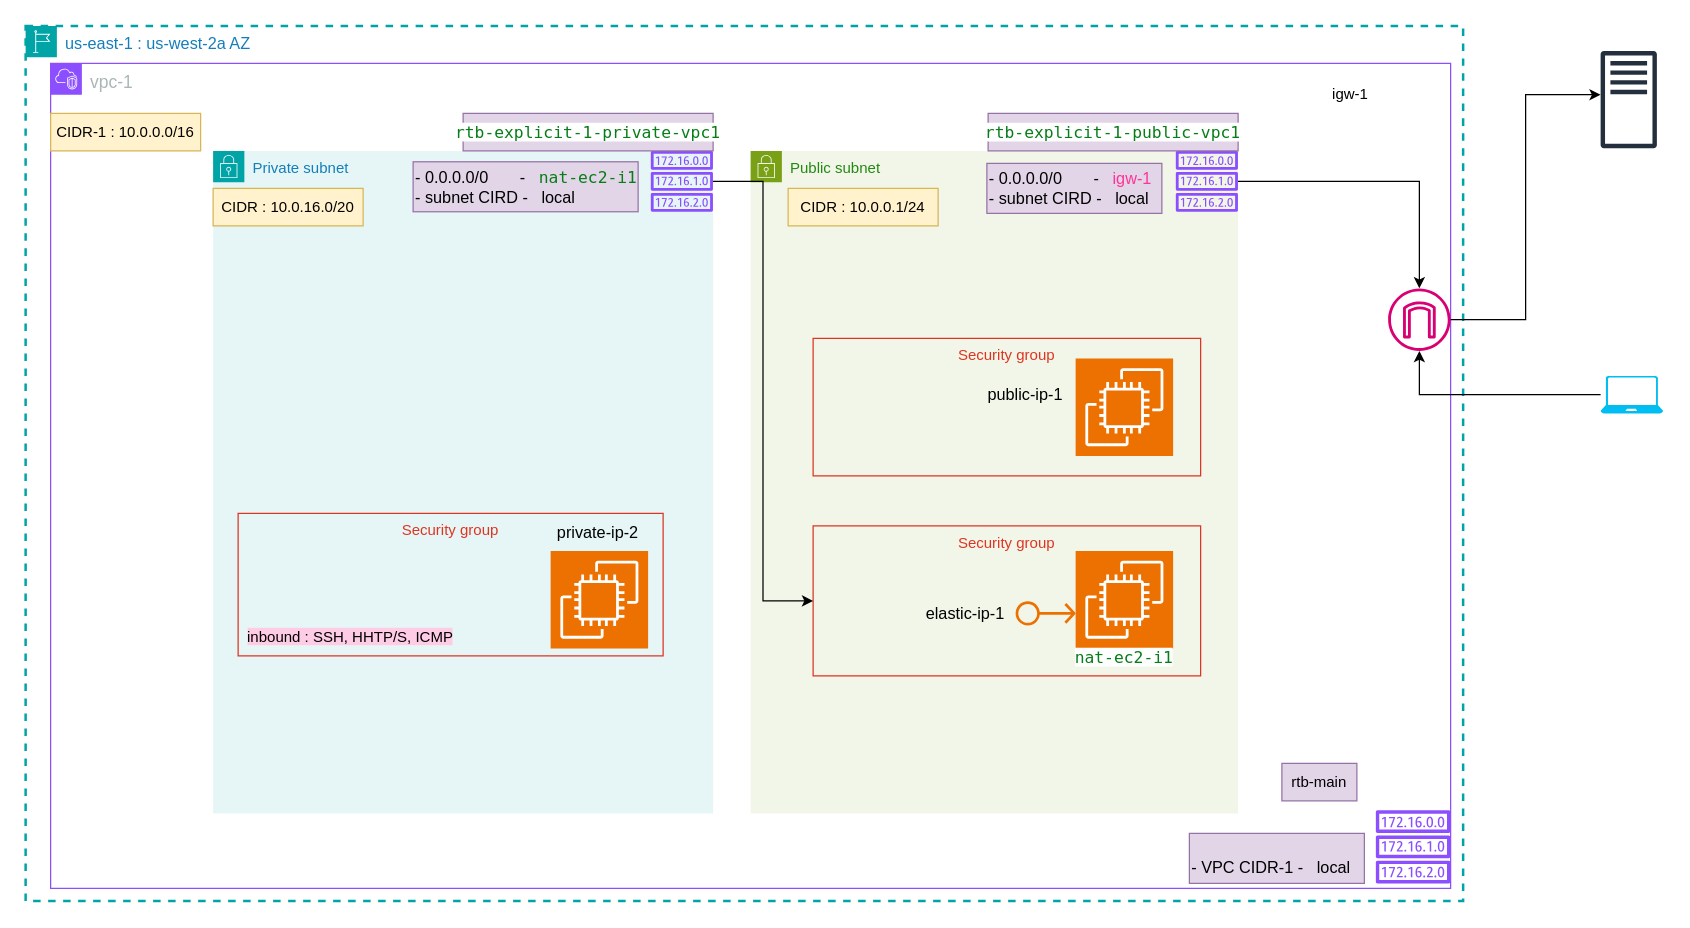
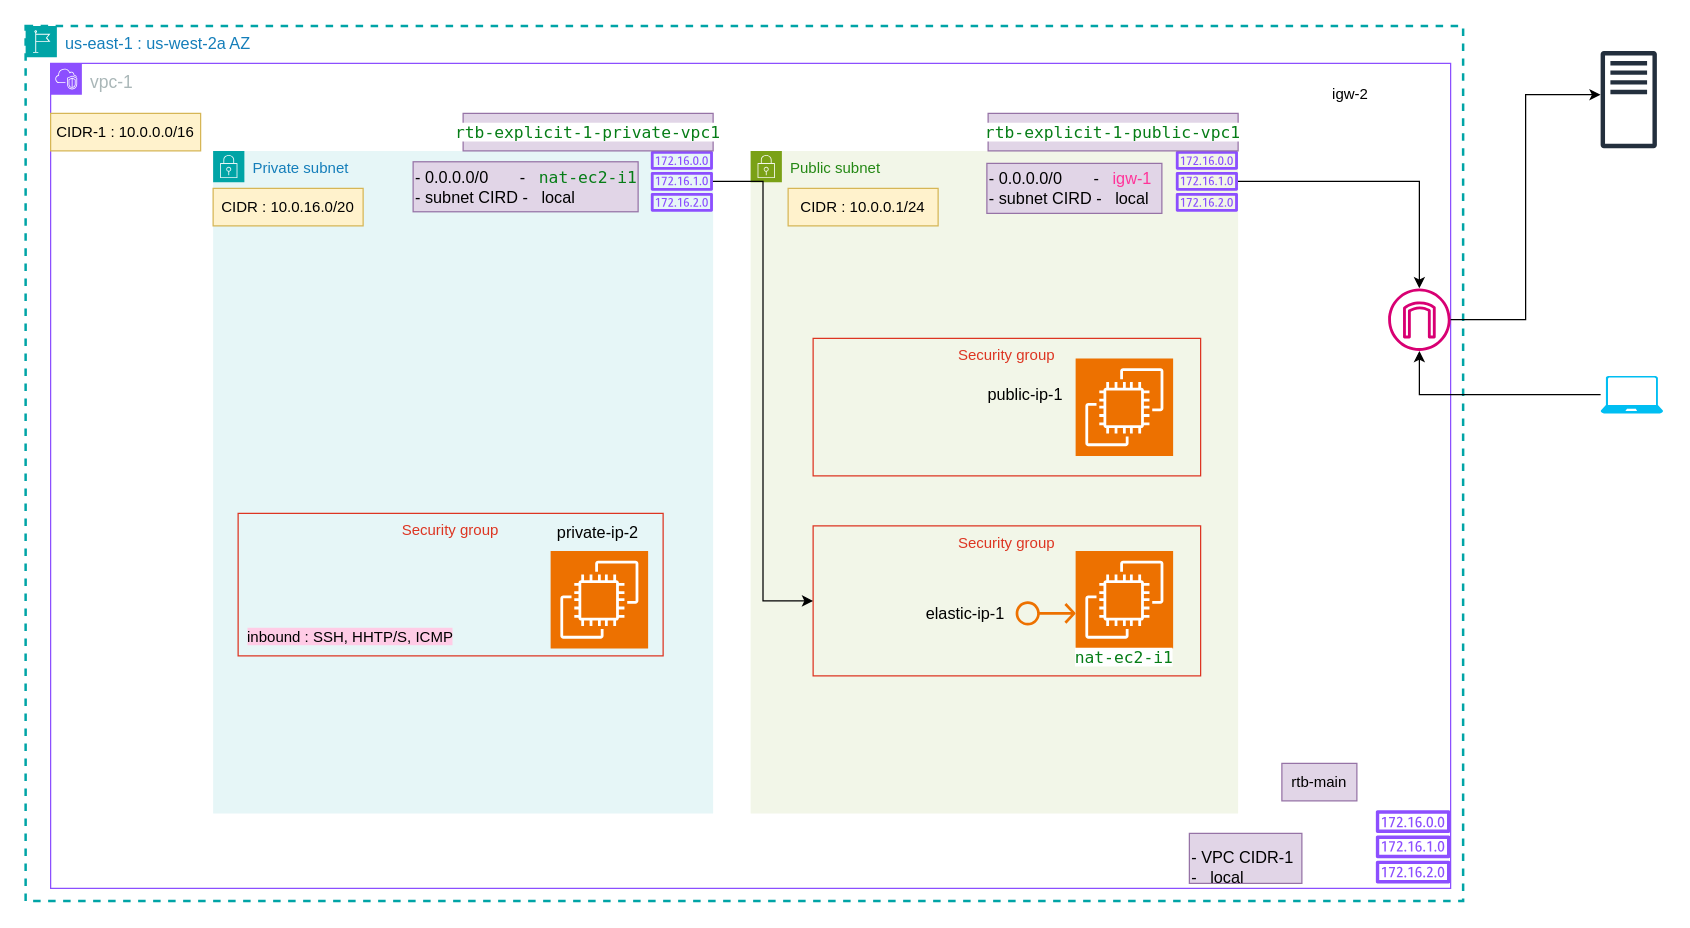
(1351, 94) -> (1351, 94)
(1277, 858) -> (1246, 858)
